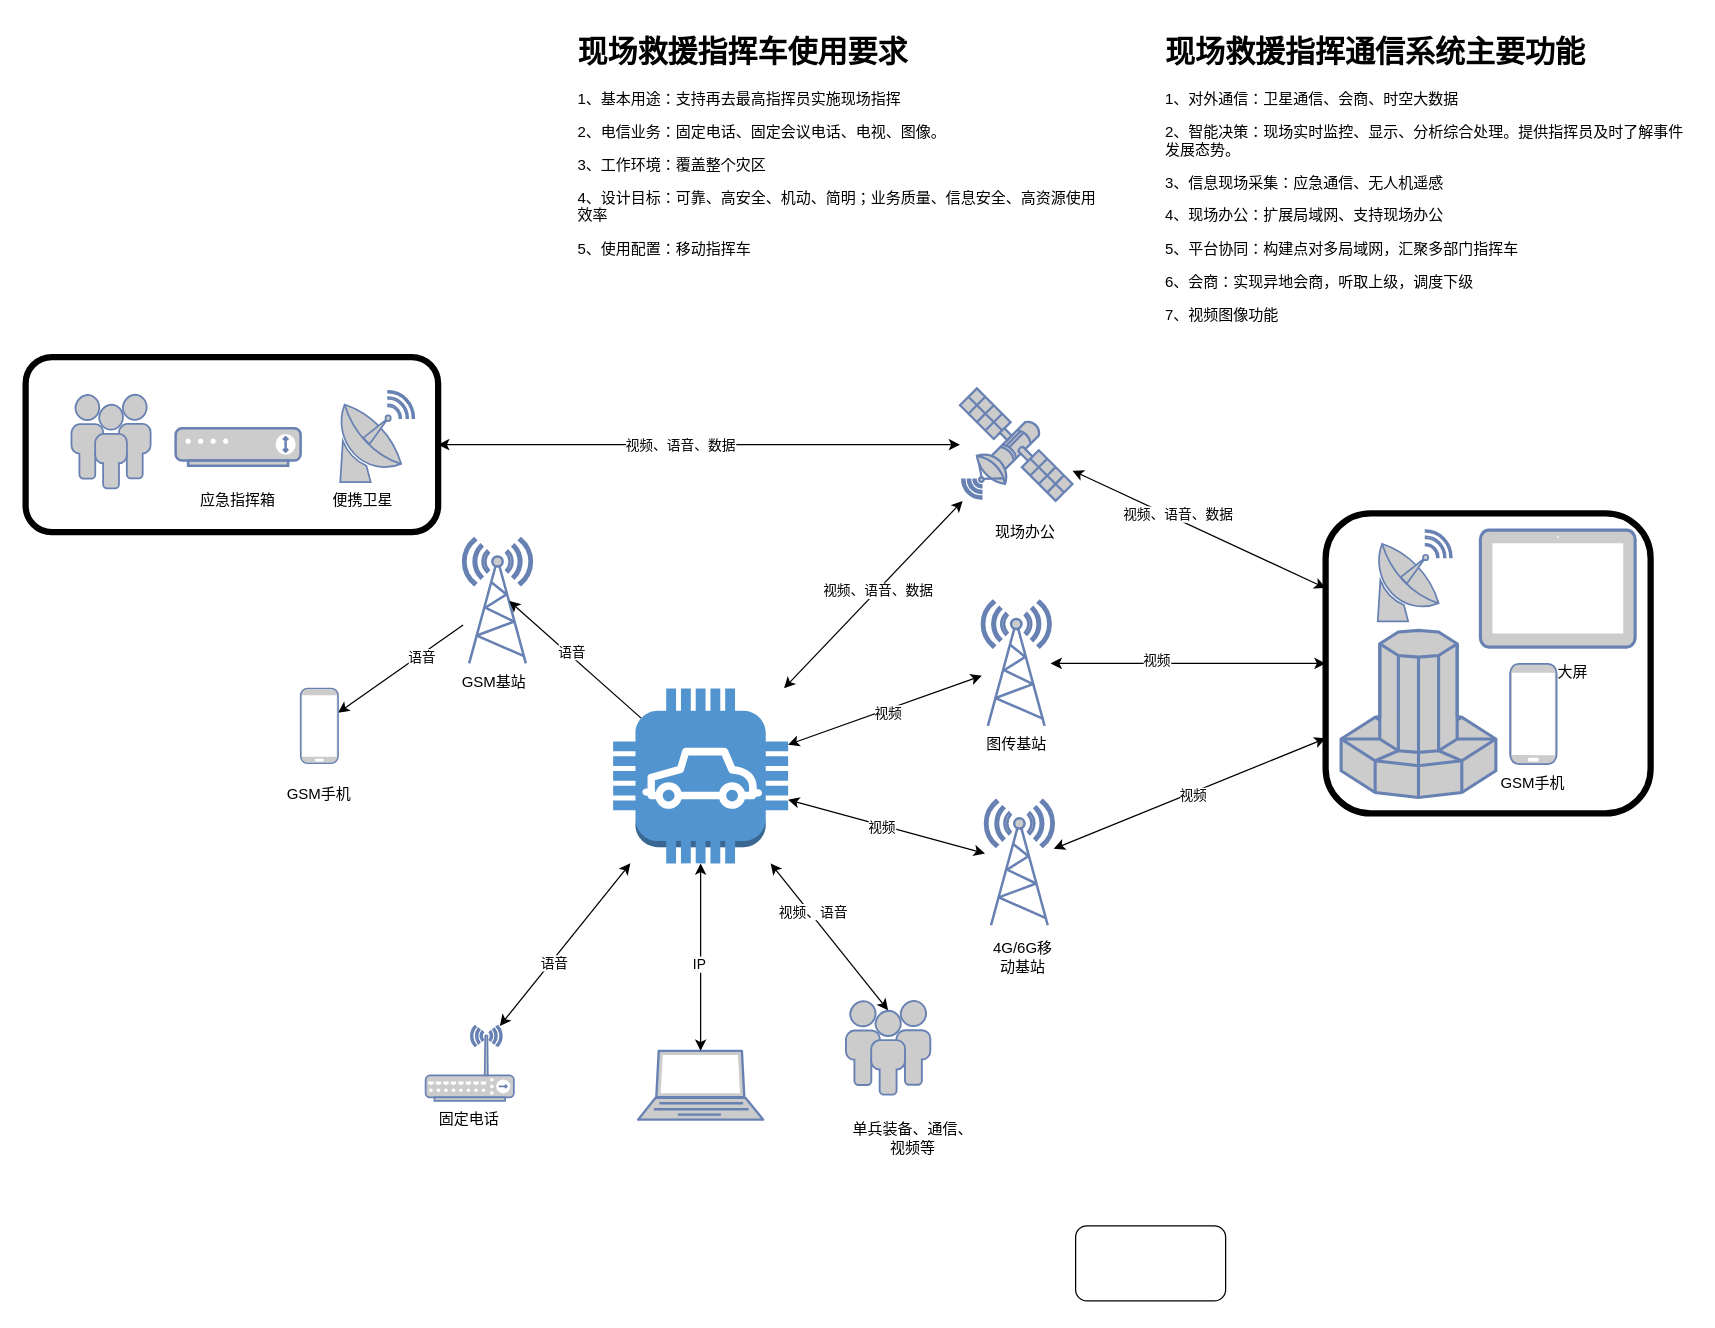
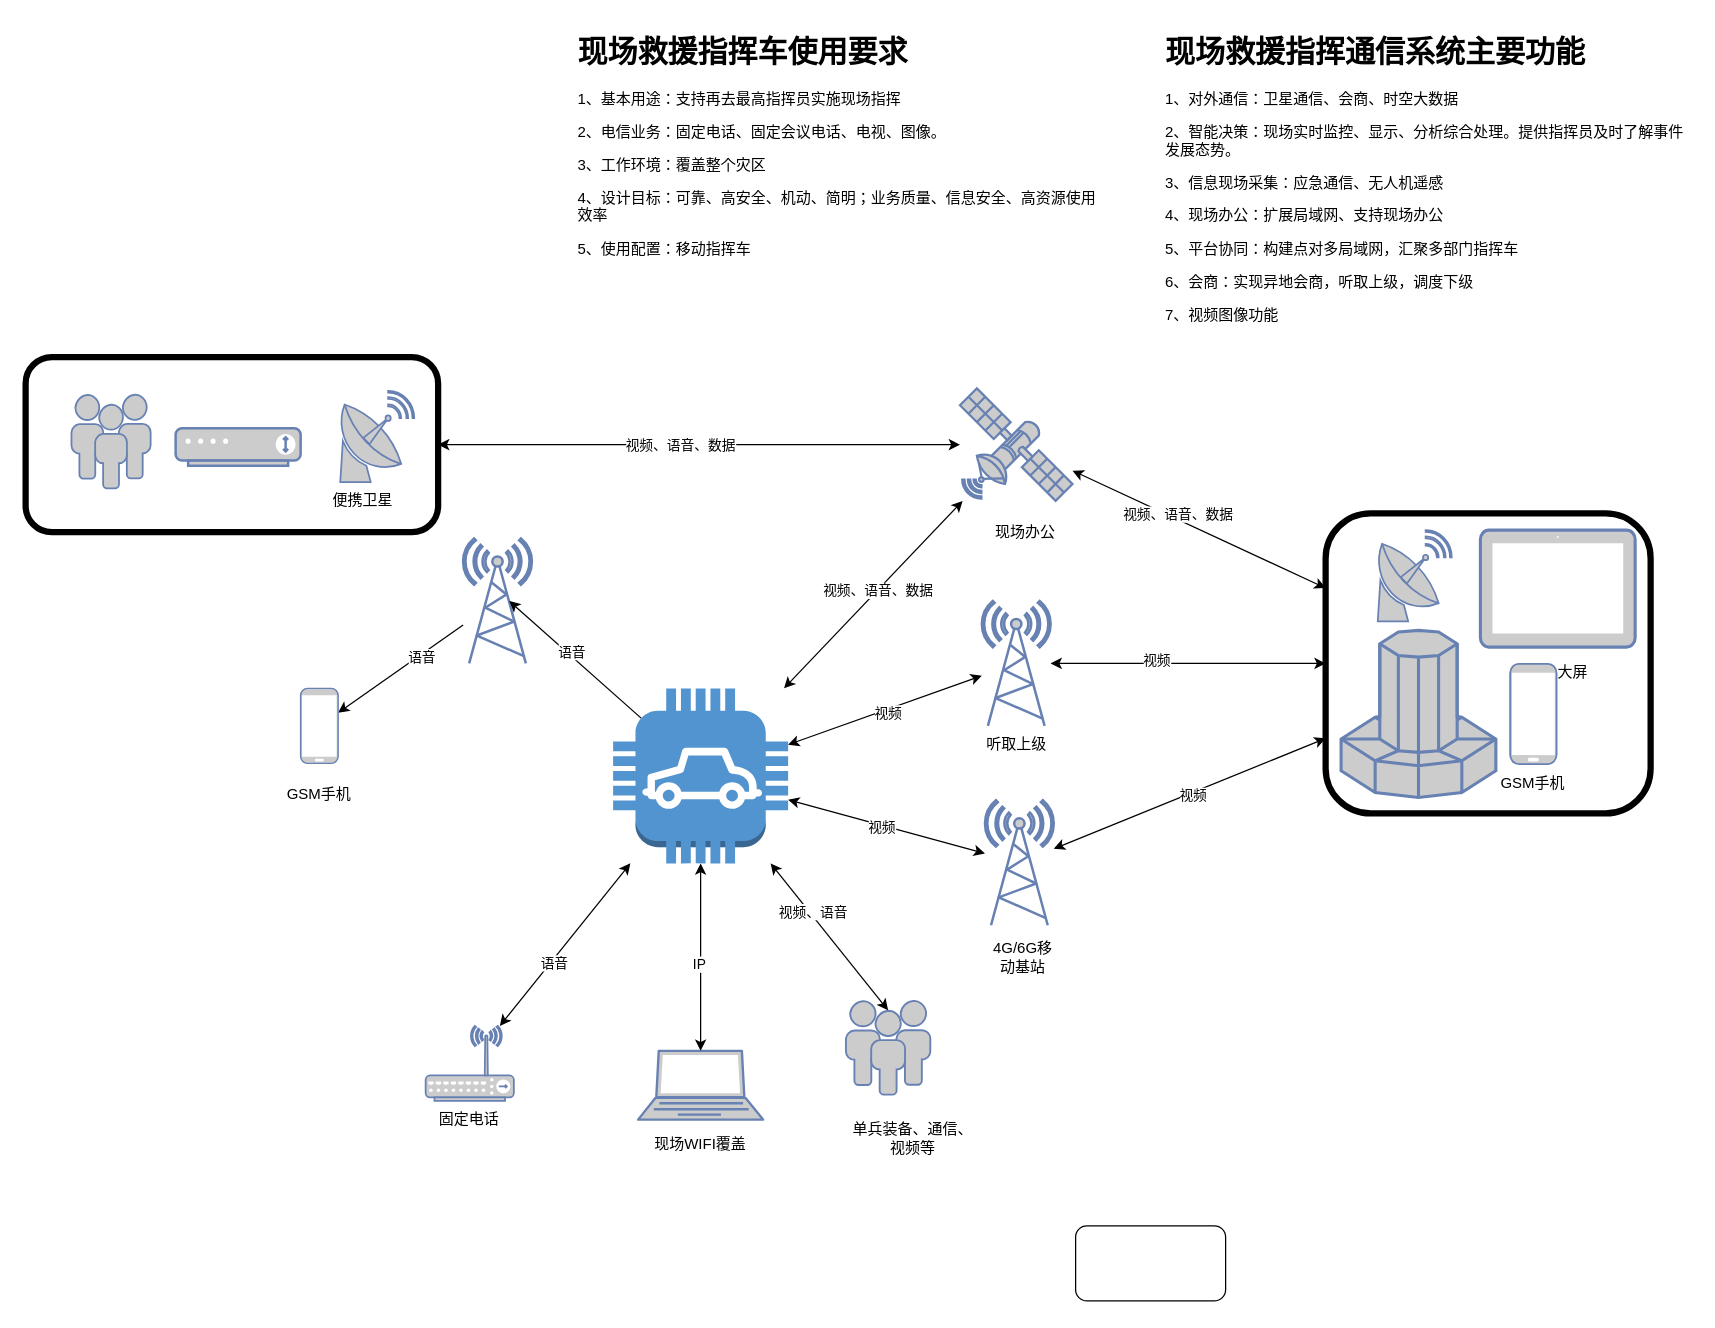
(238, 501) -> none
(494, 682) -> none
(1017, 744) -> (1017, 744)
none -> (701, 1144)
